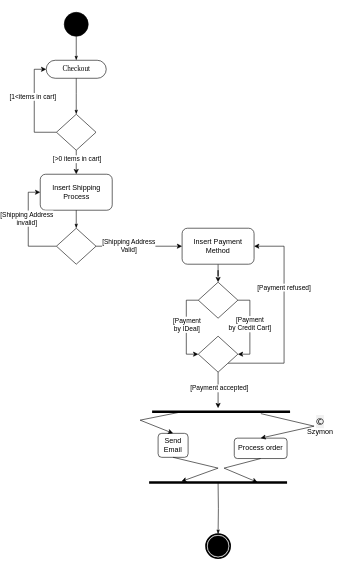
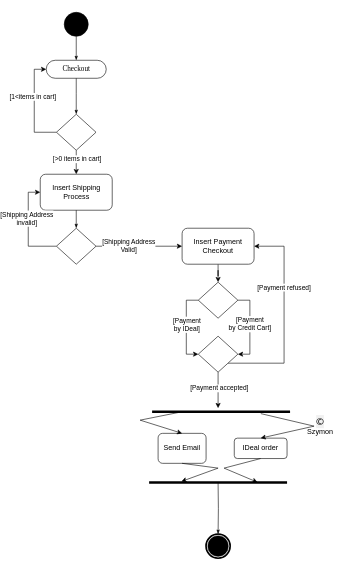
(218, 246) -> (218, 246)
(173, 446) -> (182, 449)
(261, 449) -> (261, 449)
